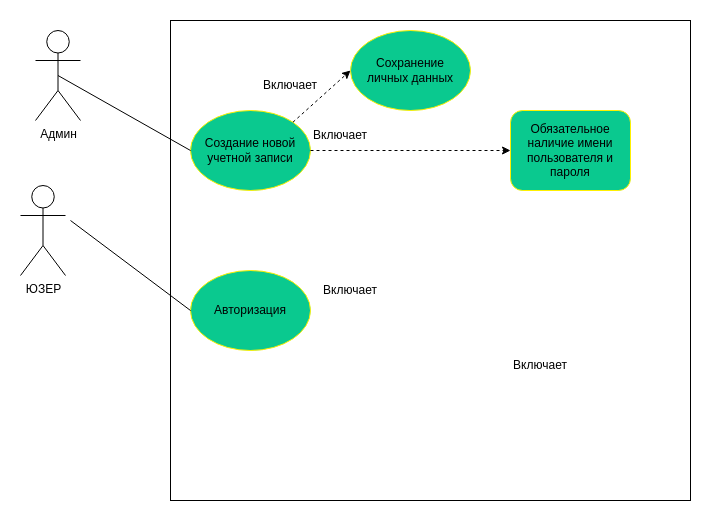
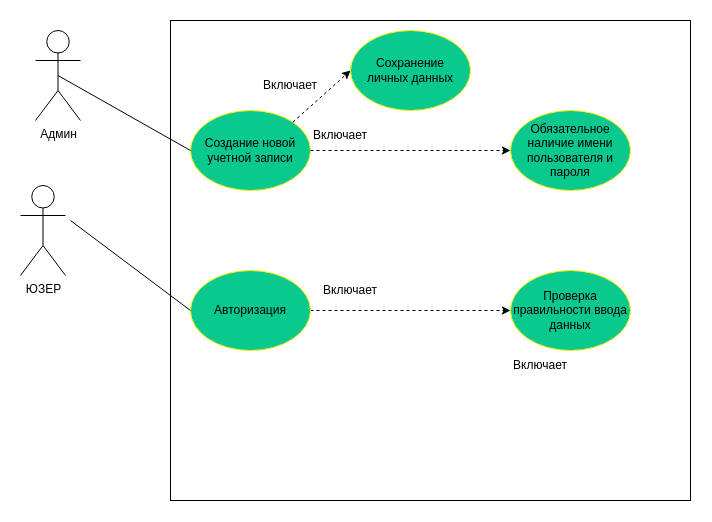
(571, 151) -> (571, 151)
none -> (407, 311)
none -> (571, 311)
